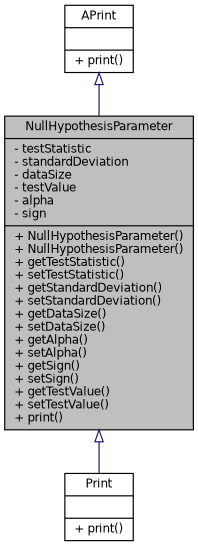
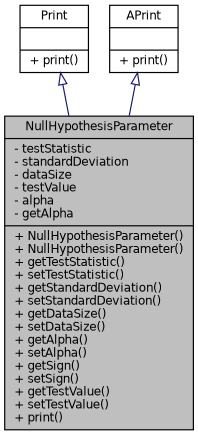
(31, 214) -> (44, 214)
(99, 457) -> (66, 100)
